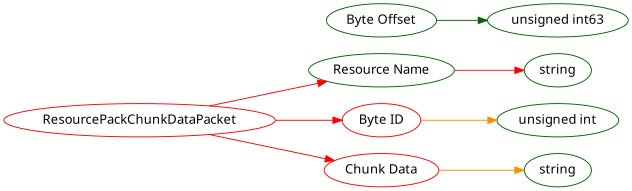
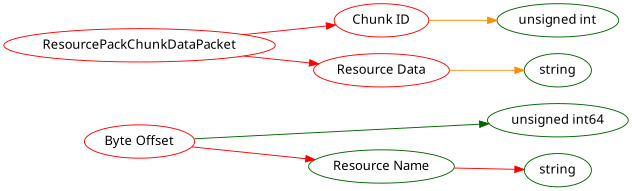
(381, 20) -> (140, 142)
(558, 20) -> (558, 120)
(264, 95) -> (249, 153)
(381, 120) -> (381, 20)
(381, 170) -> (381, 70)
